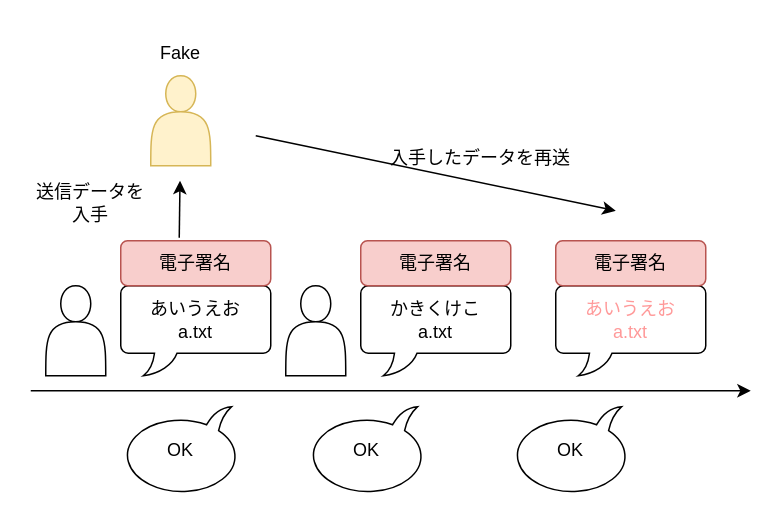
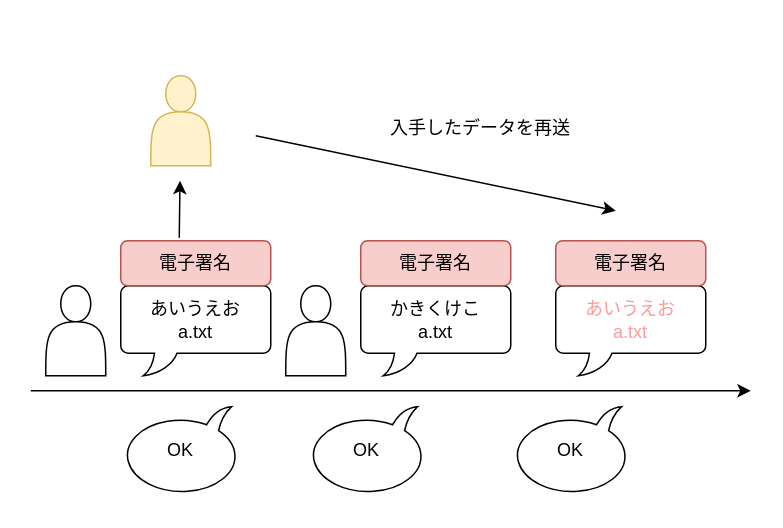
(181, 53) -> none
(481, 158) -> (481, 128)
(91, 203) -> none
